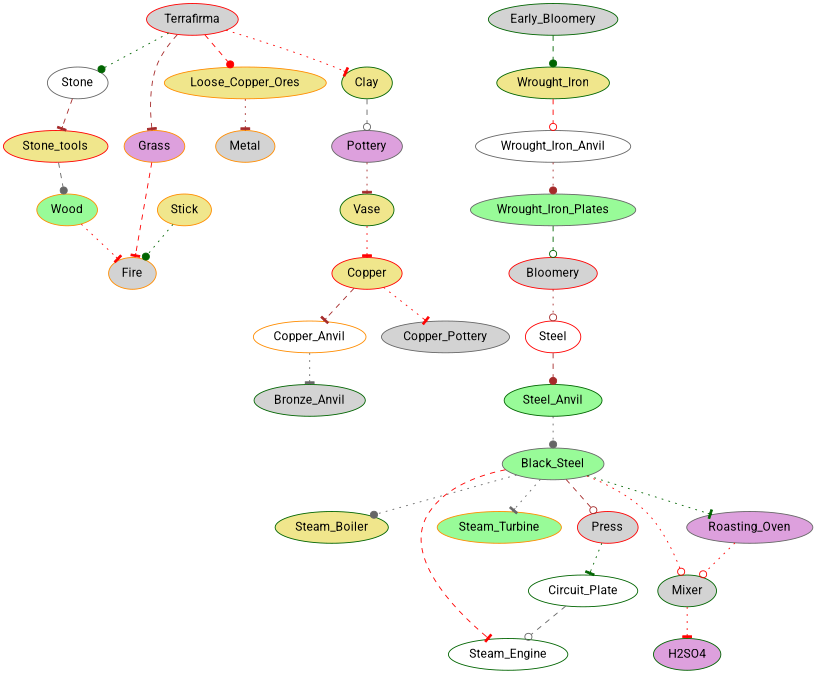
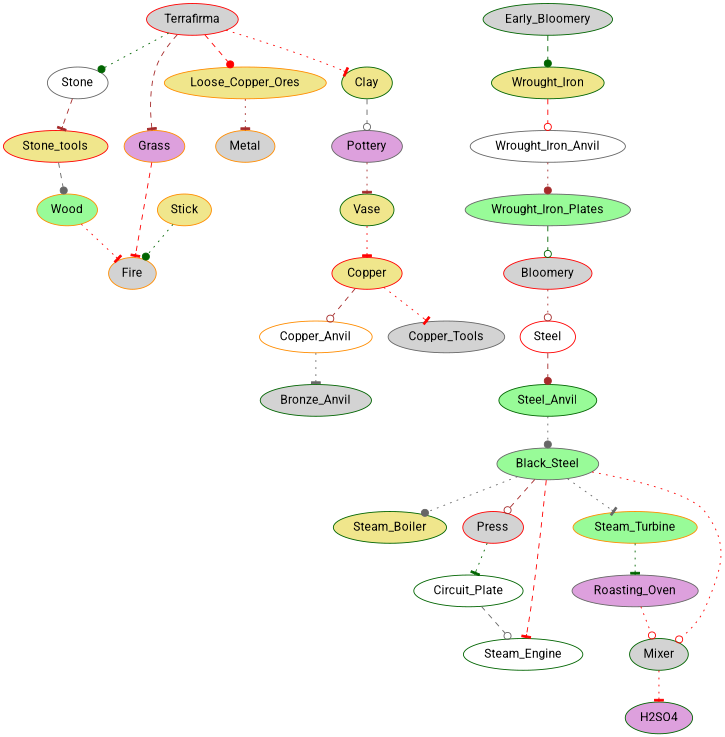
(340, 303) -> (344, 302)
(446, 337) -> (446, 337)
(648, 494) -> (635, 557)
